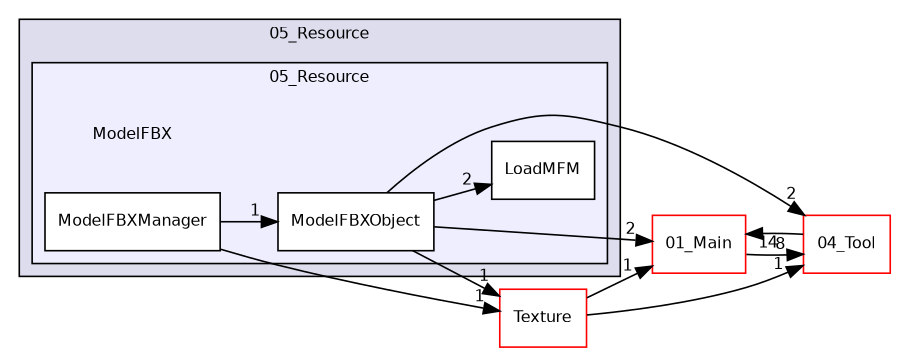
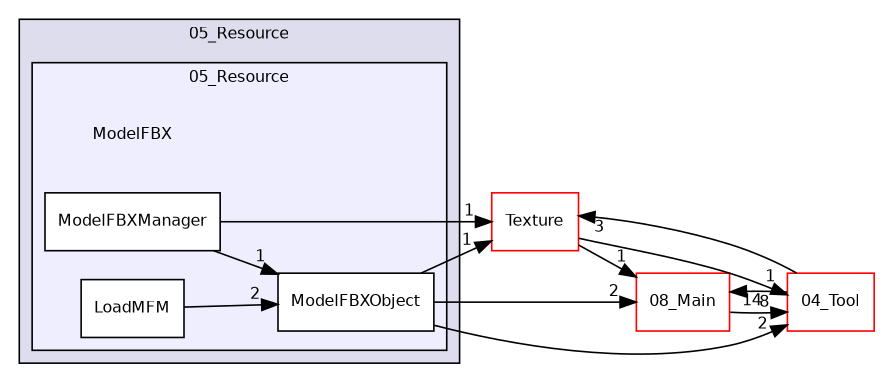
(455, 195) -> (223, 306)
none -> (699, 236)
(699, 244) -> (683, 302)
